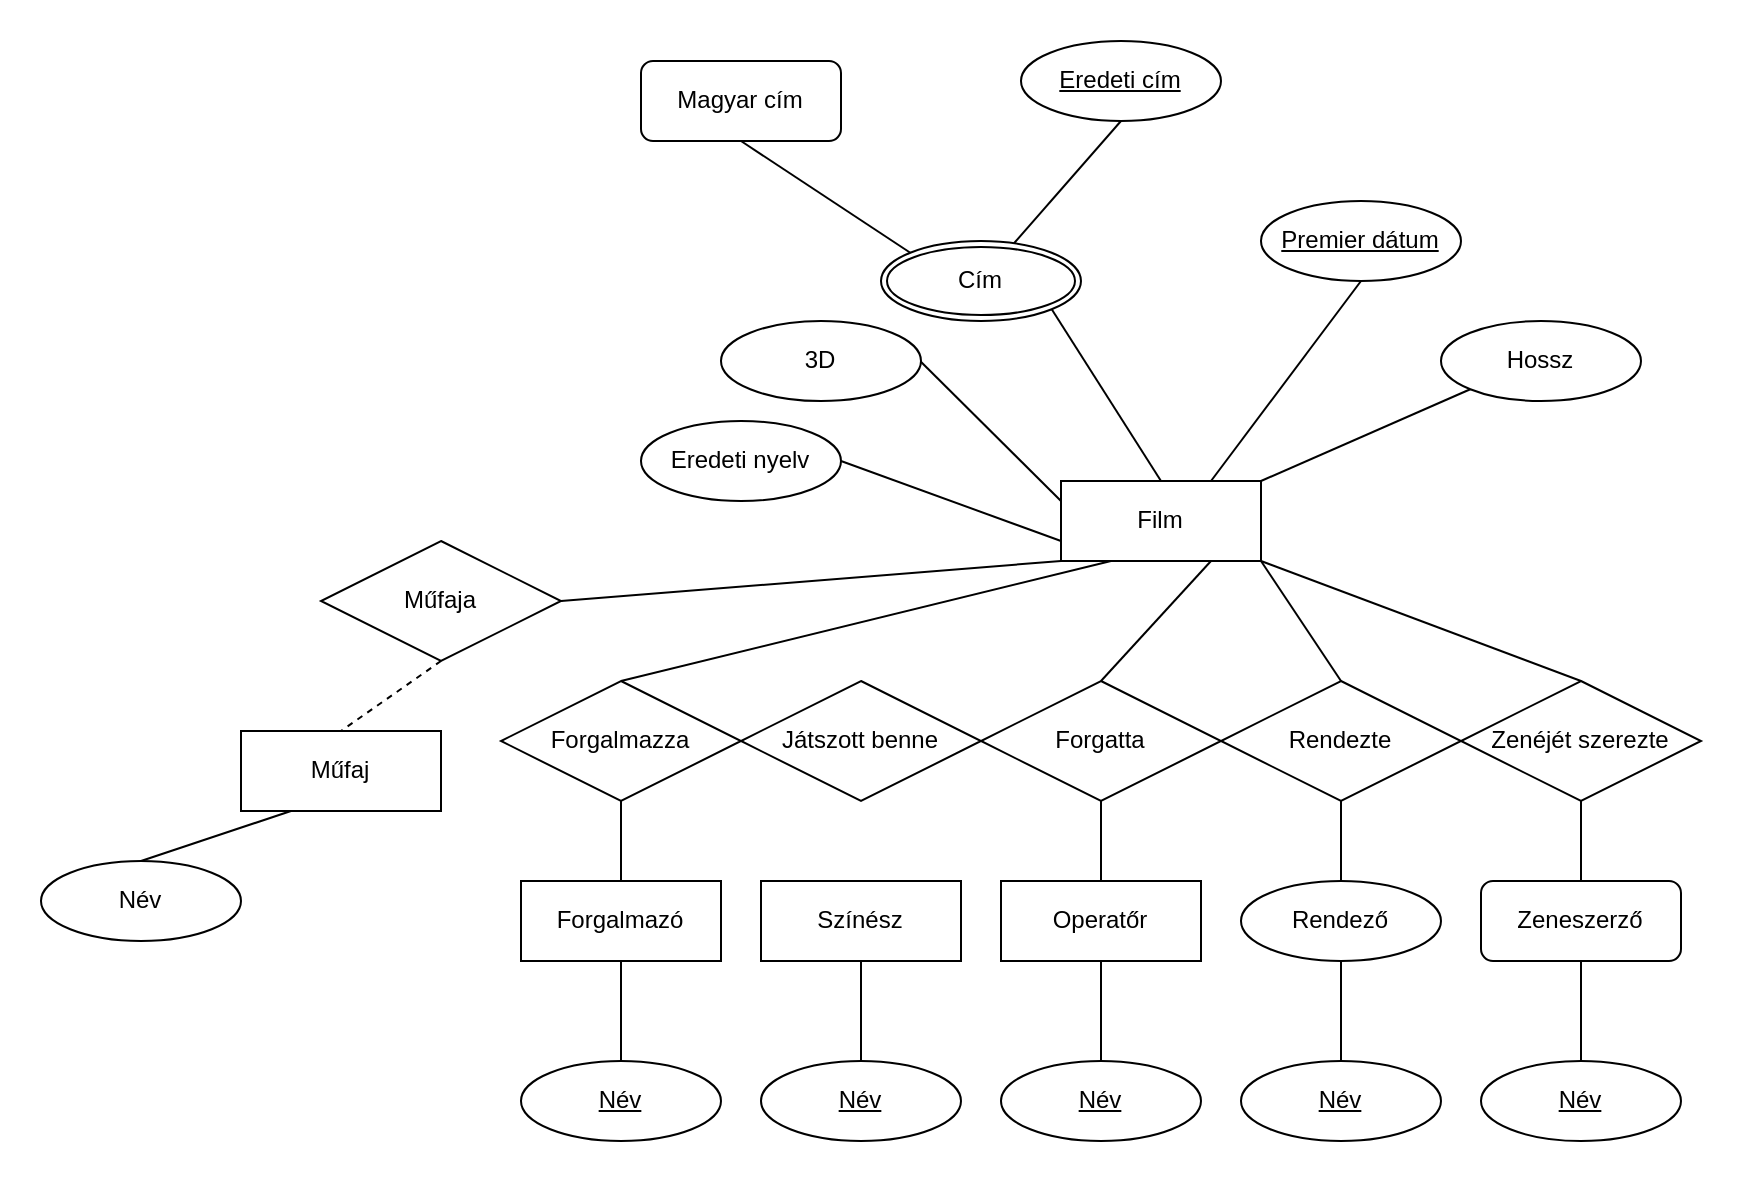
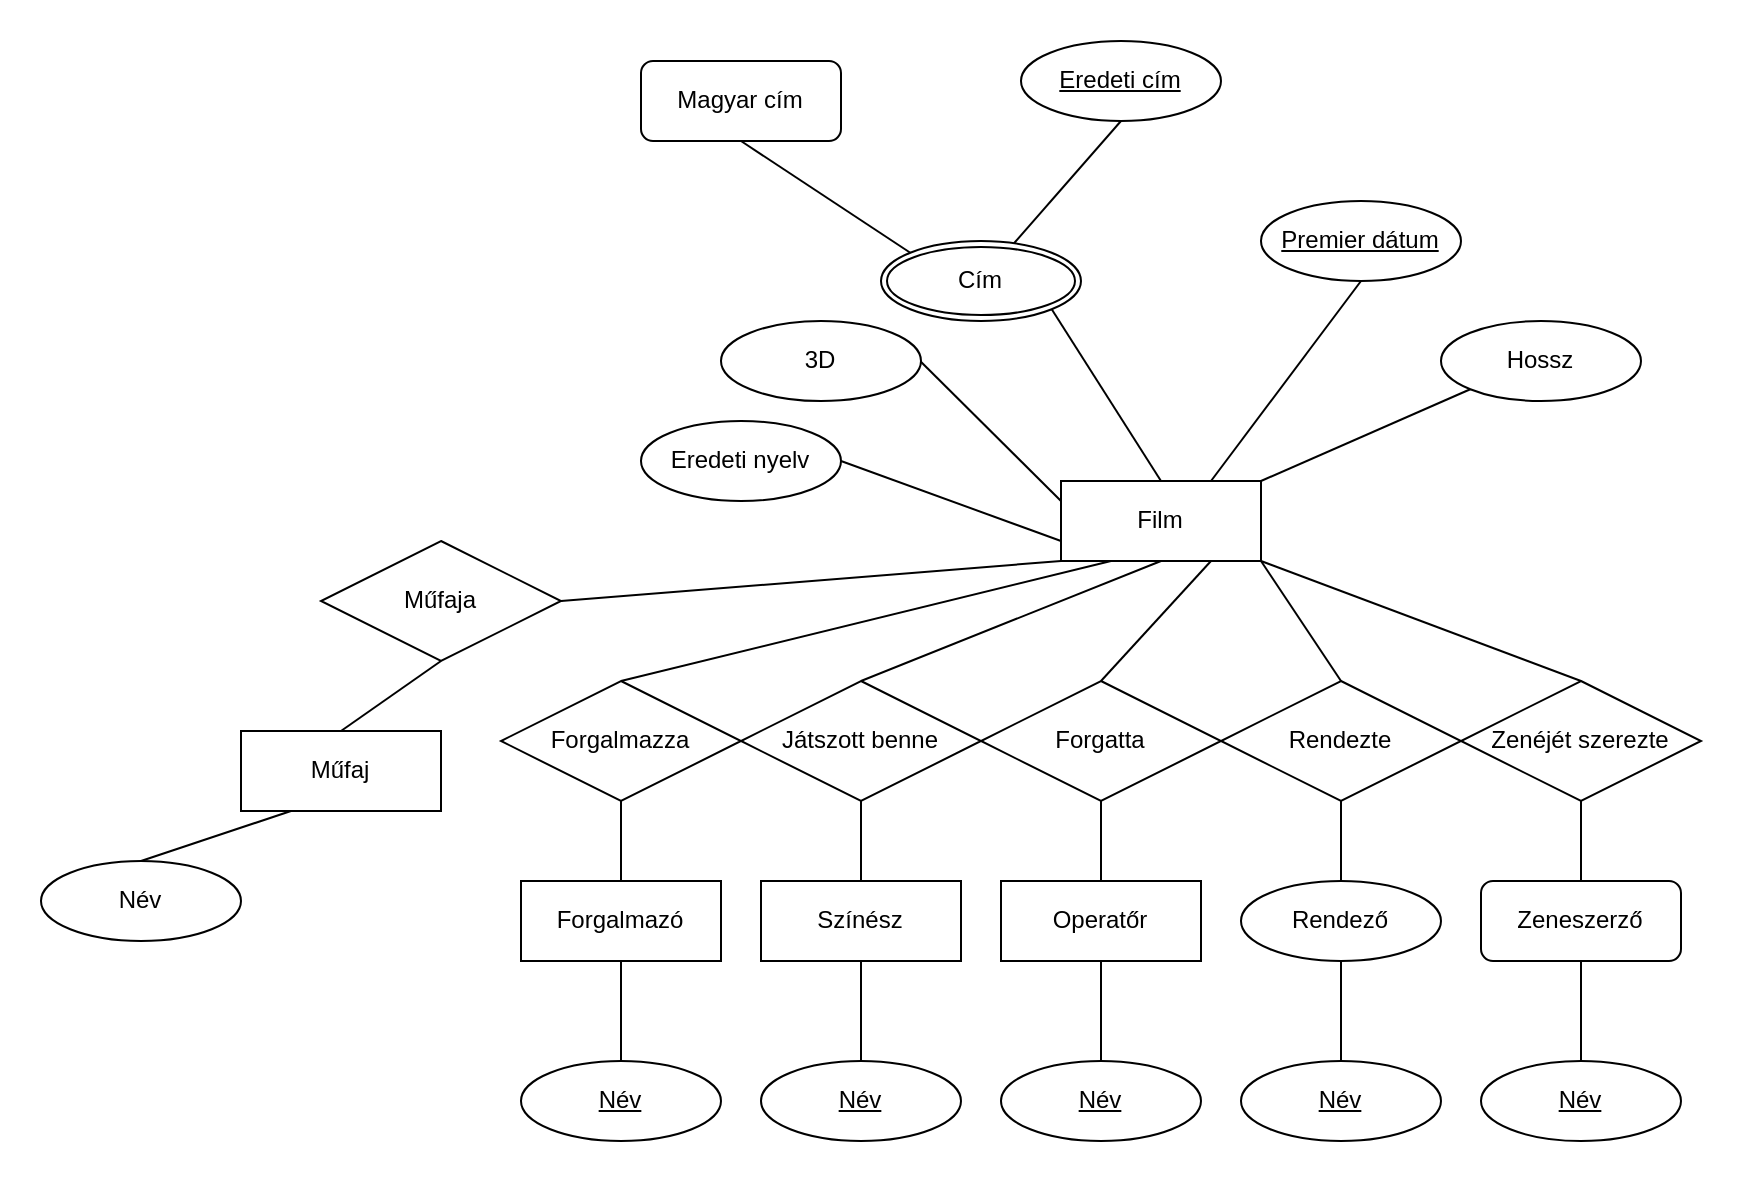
none -> (1011, 621)
(390, 697) -> (390, 697)
none -> (861, 841)
